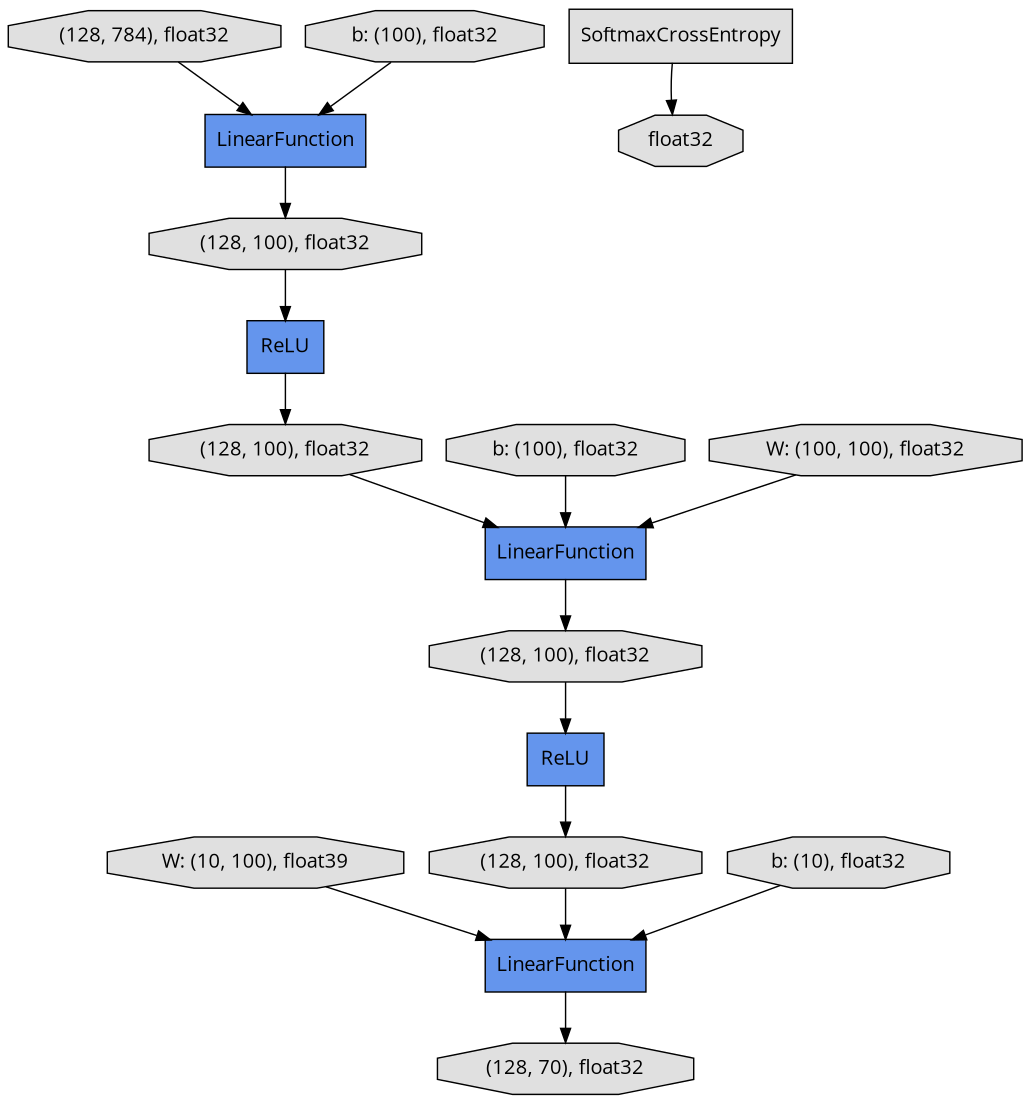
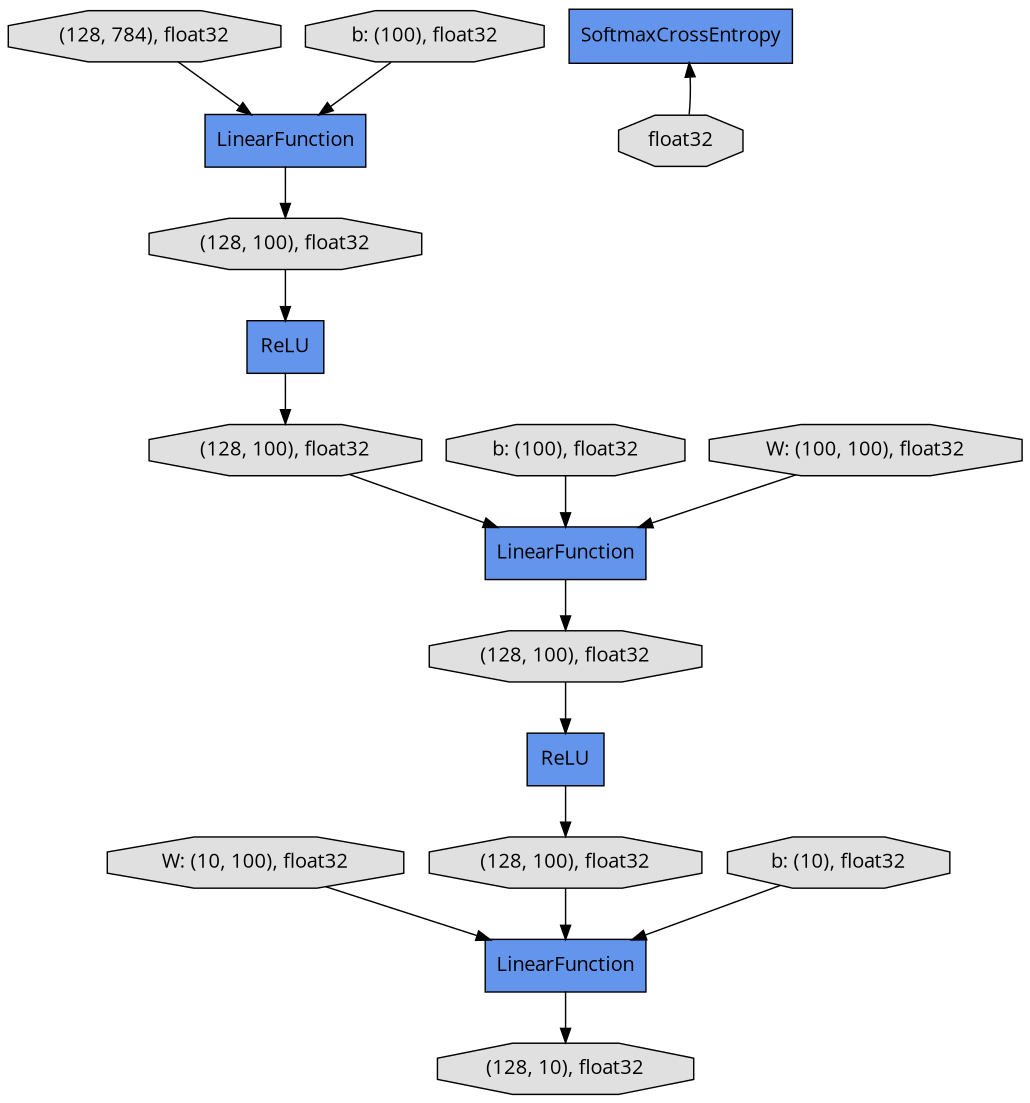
(681, 36) -> (681, 36)
(671, 81) -> (690, 96)
(256, 863) -> (256, 863)
(566, 1069) -> (566, 1069)
